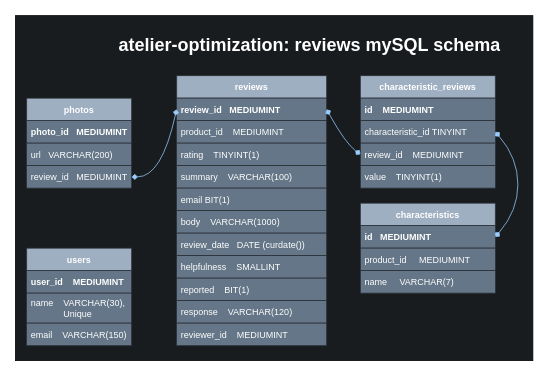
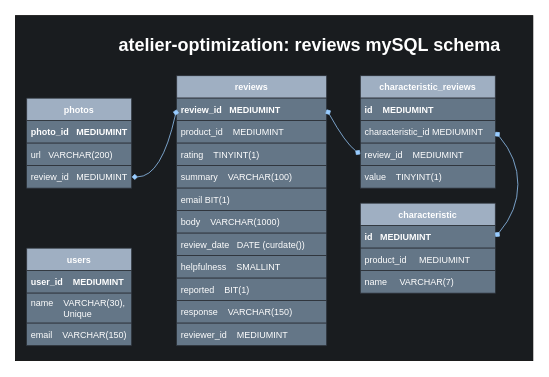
(423, 132) -> (428, 132)
(428, 215) -> (428, 215)
(241, 312) -> (241, 312)
